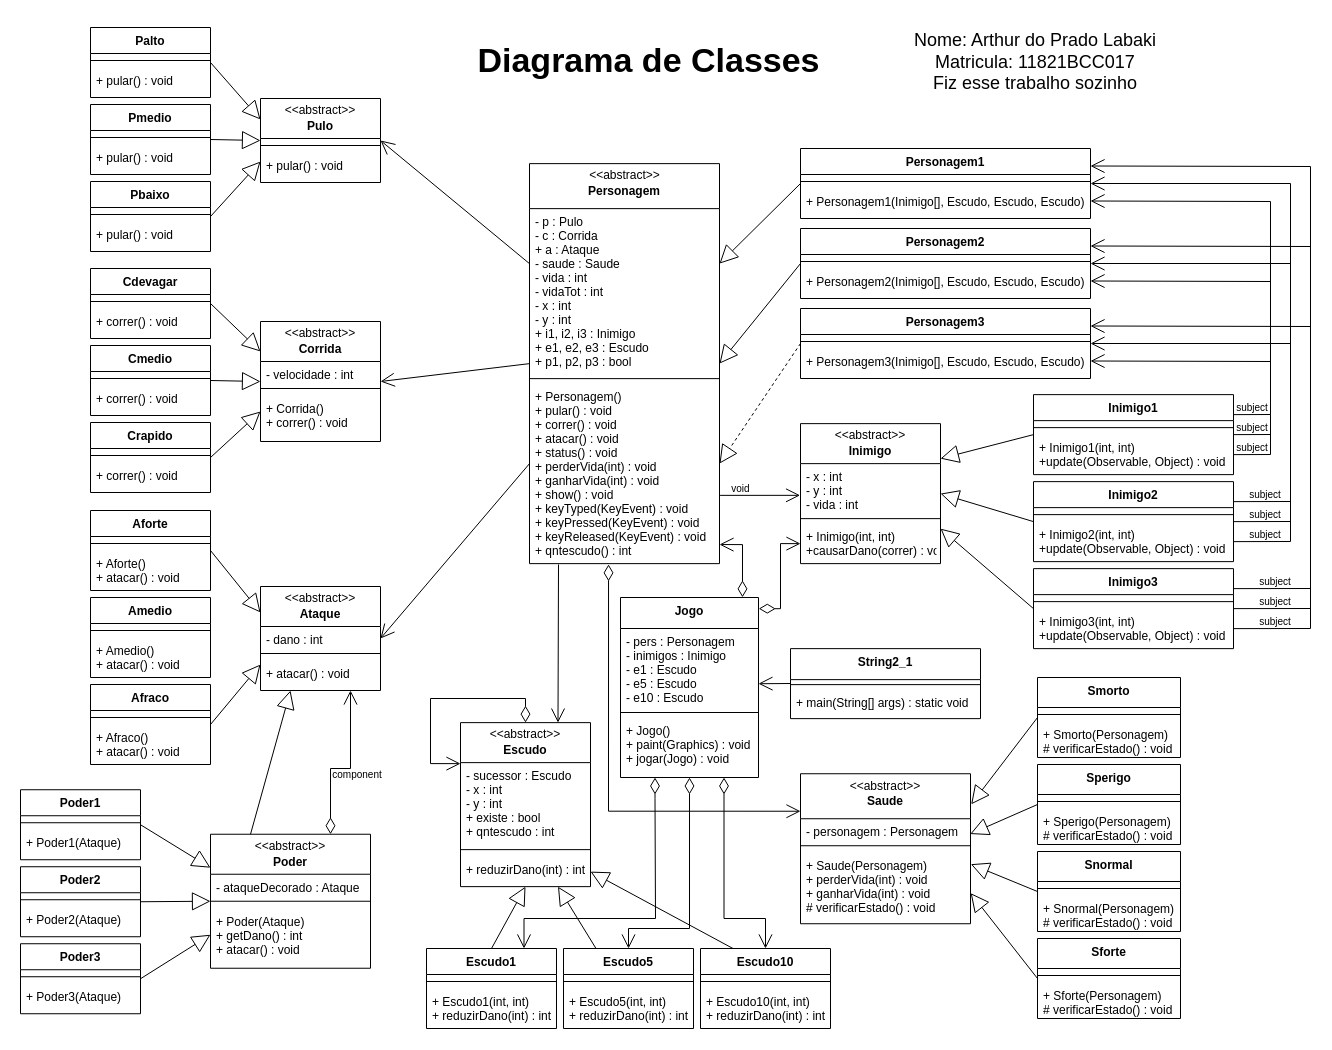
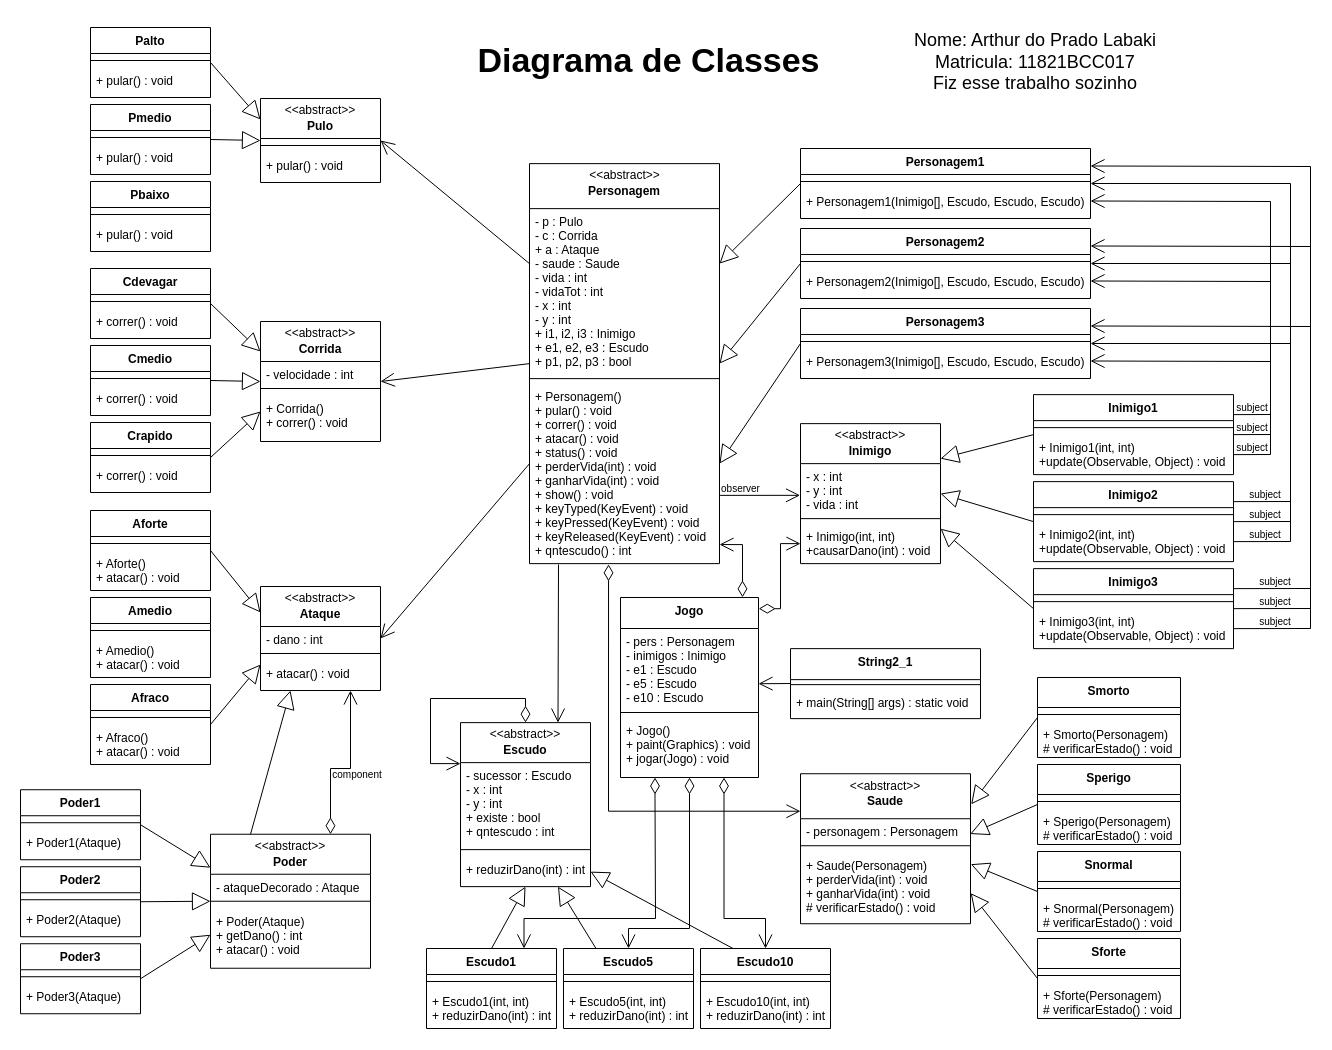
(230, 195) -> none
(764, 398) -> (764, 398)
(741, 489) -> (741, 489)
(859, 537) -> (859, 537)
